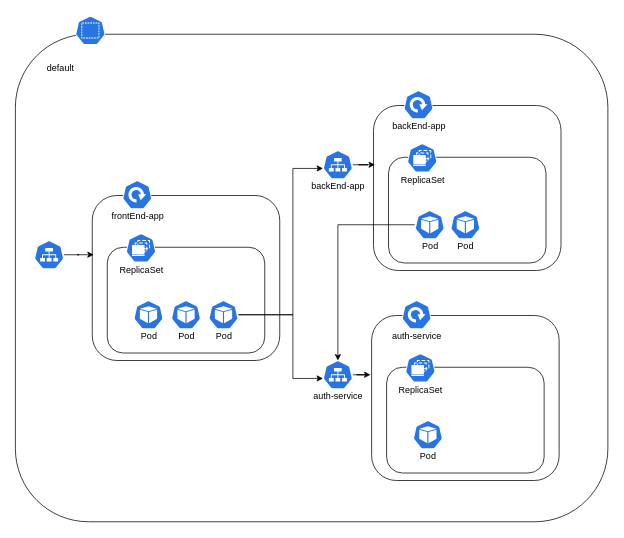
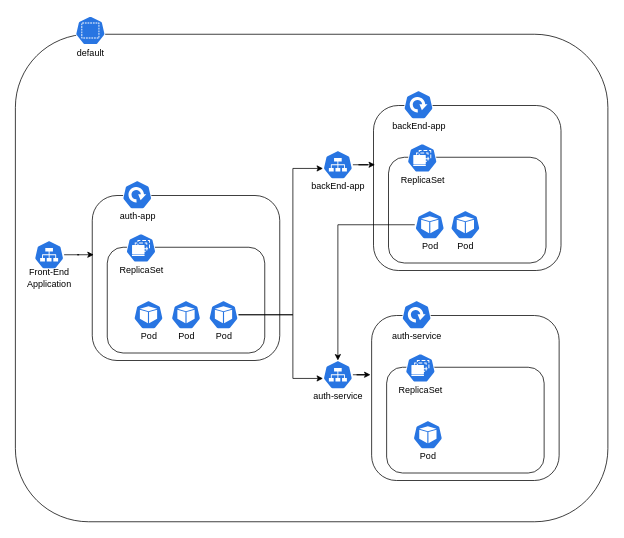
(60, 68) -> (90, 53)
(138, 216) -> (138, 216)
none -> (49, 278)
